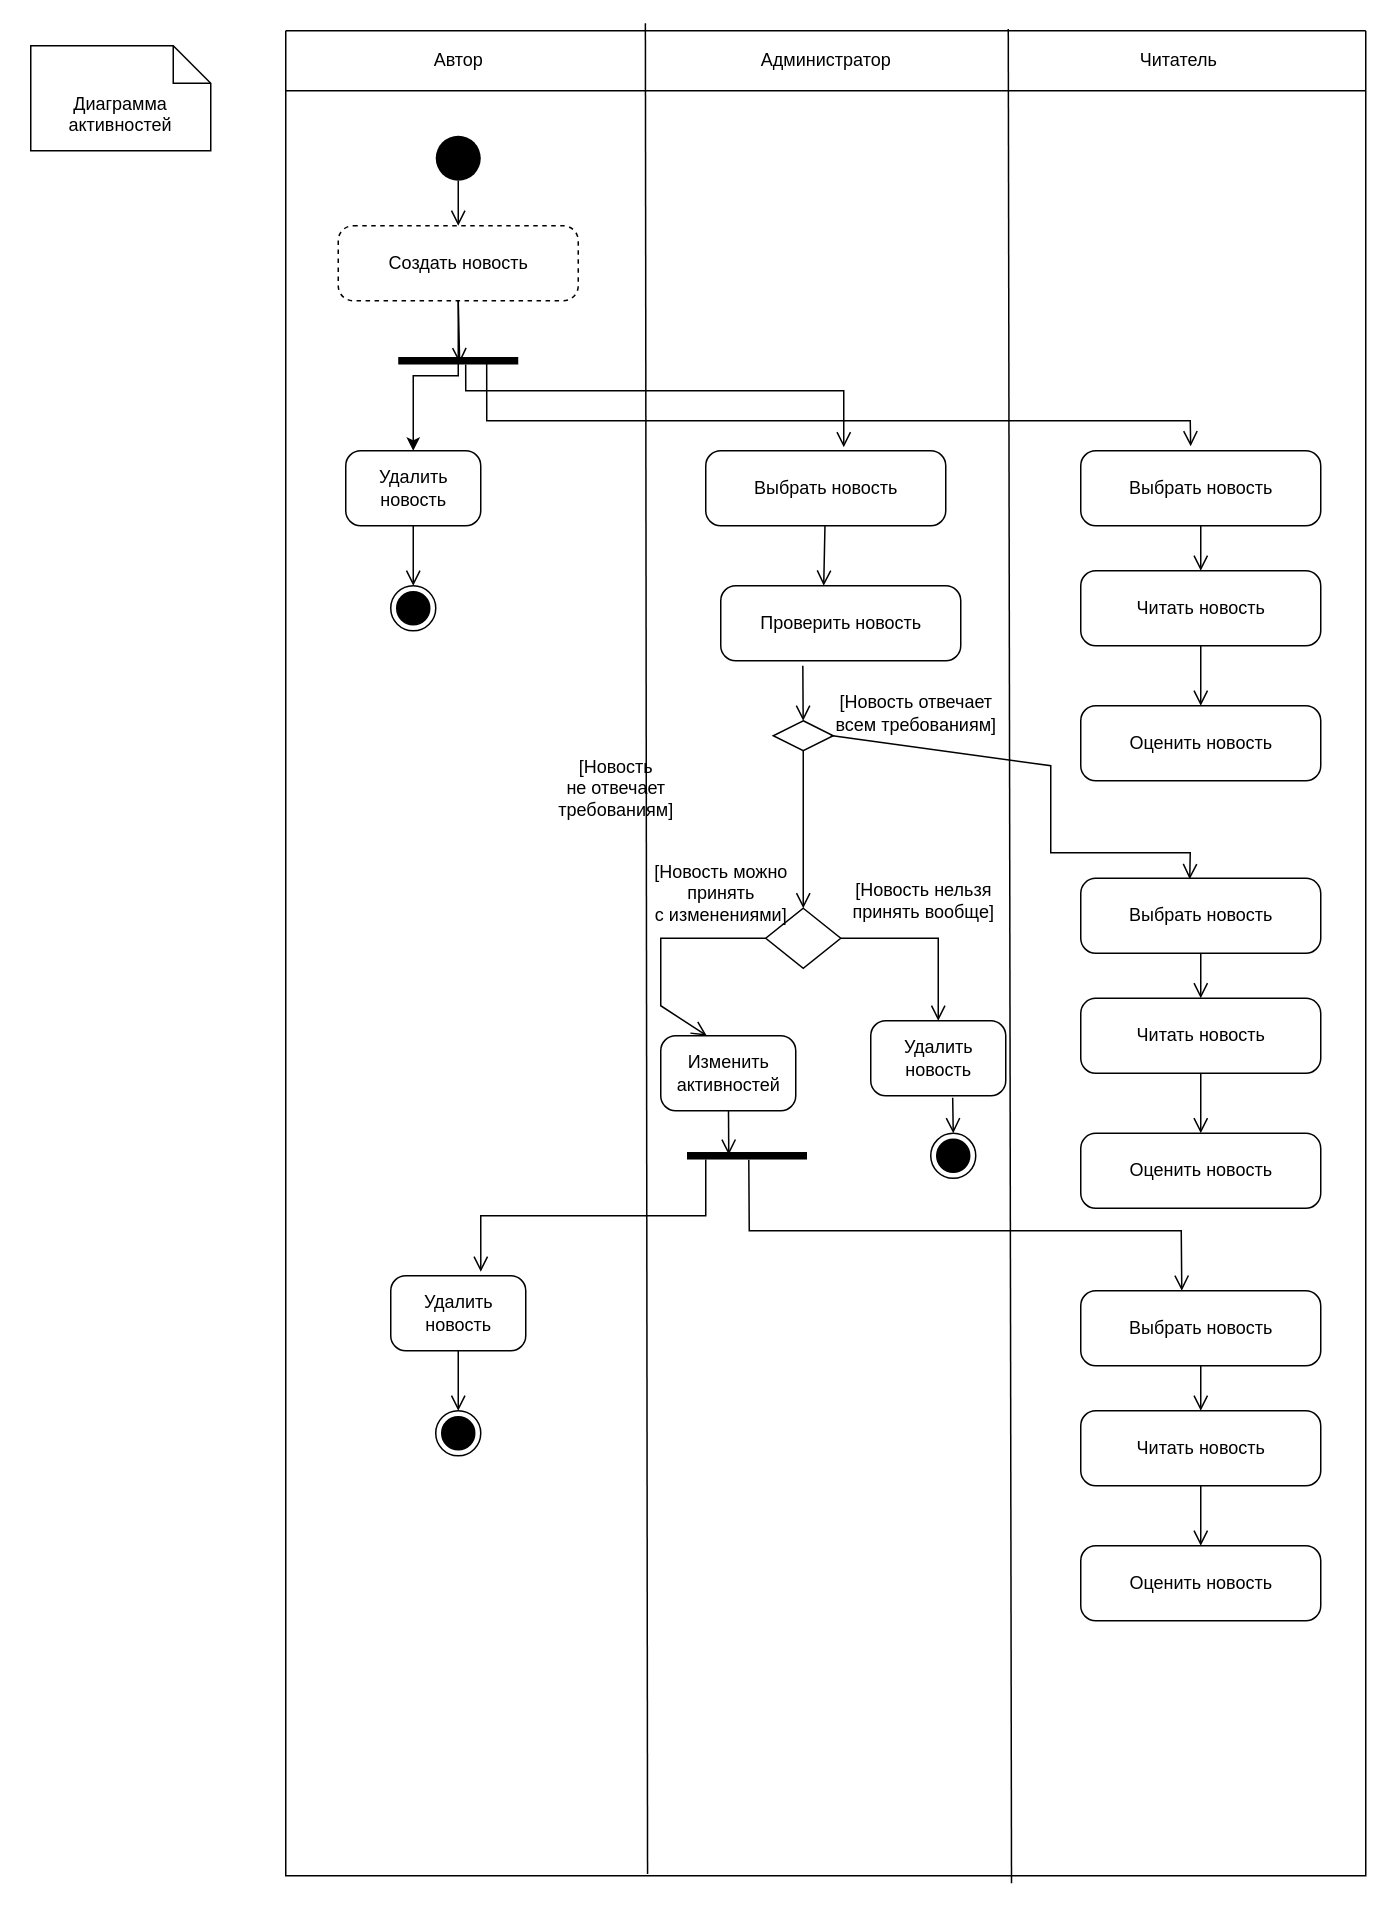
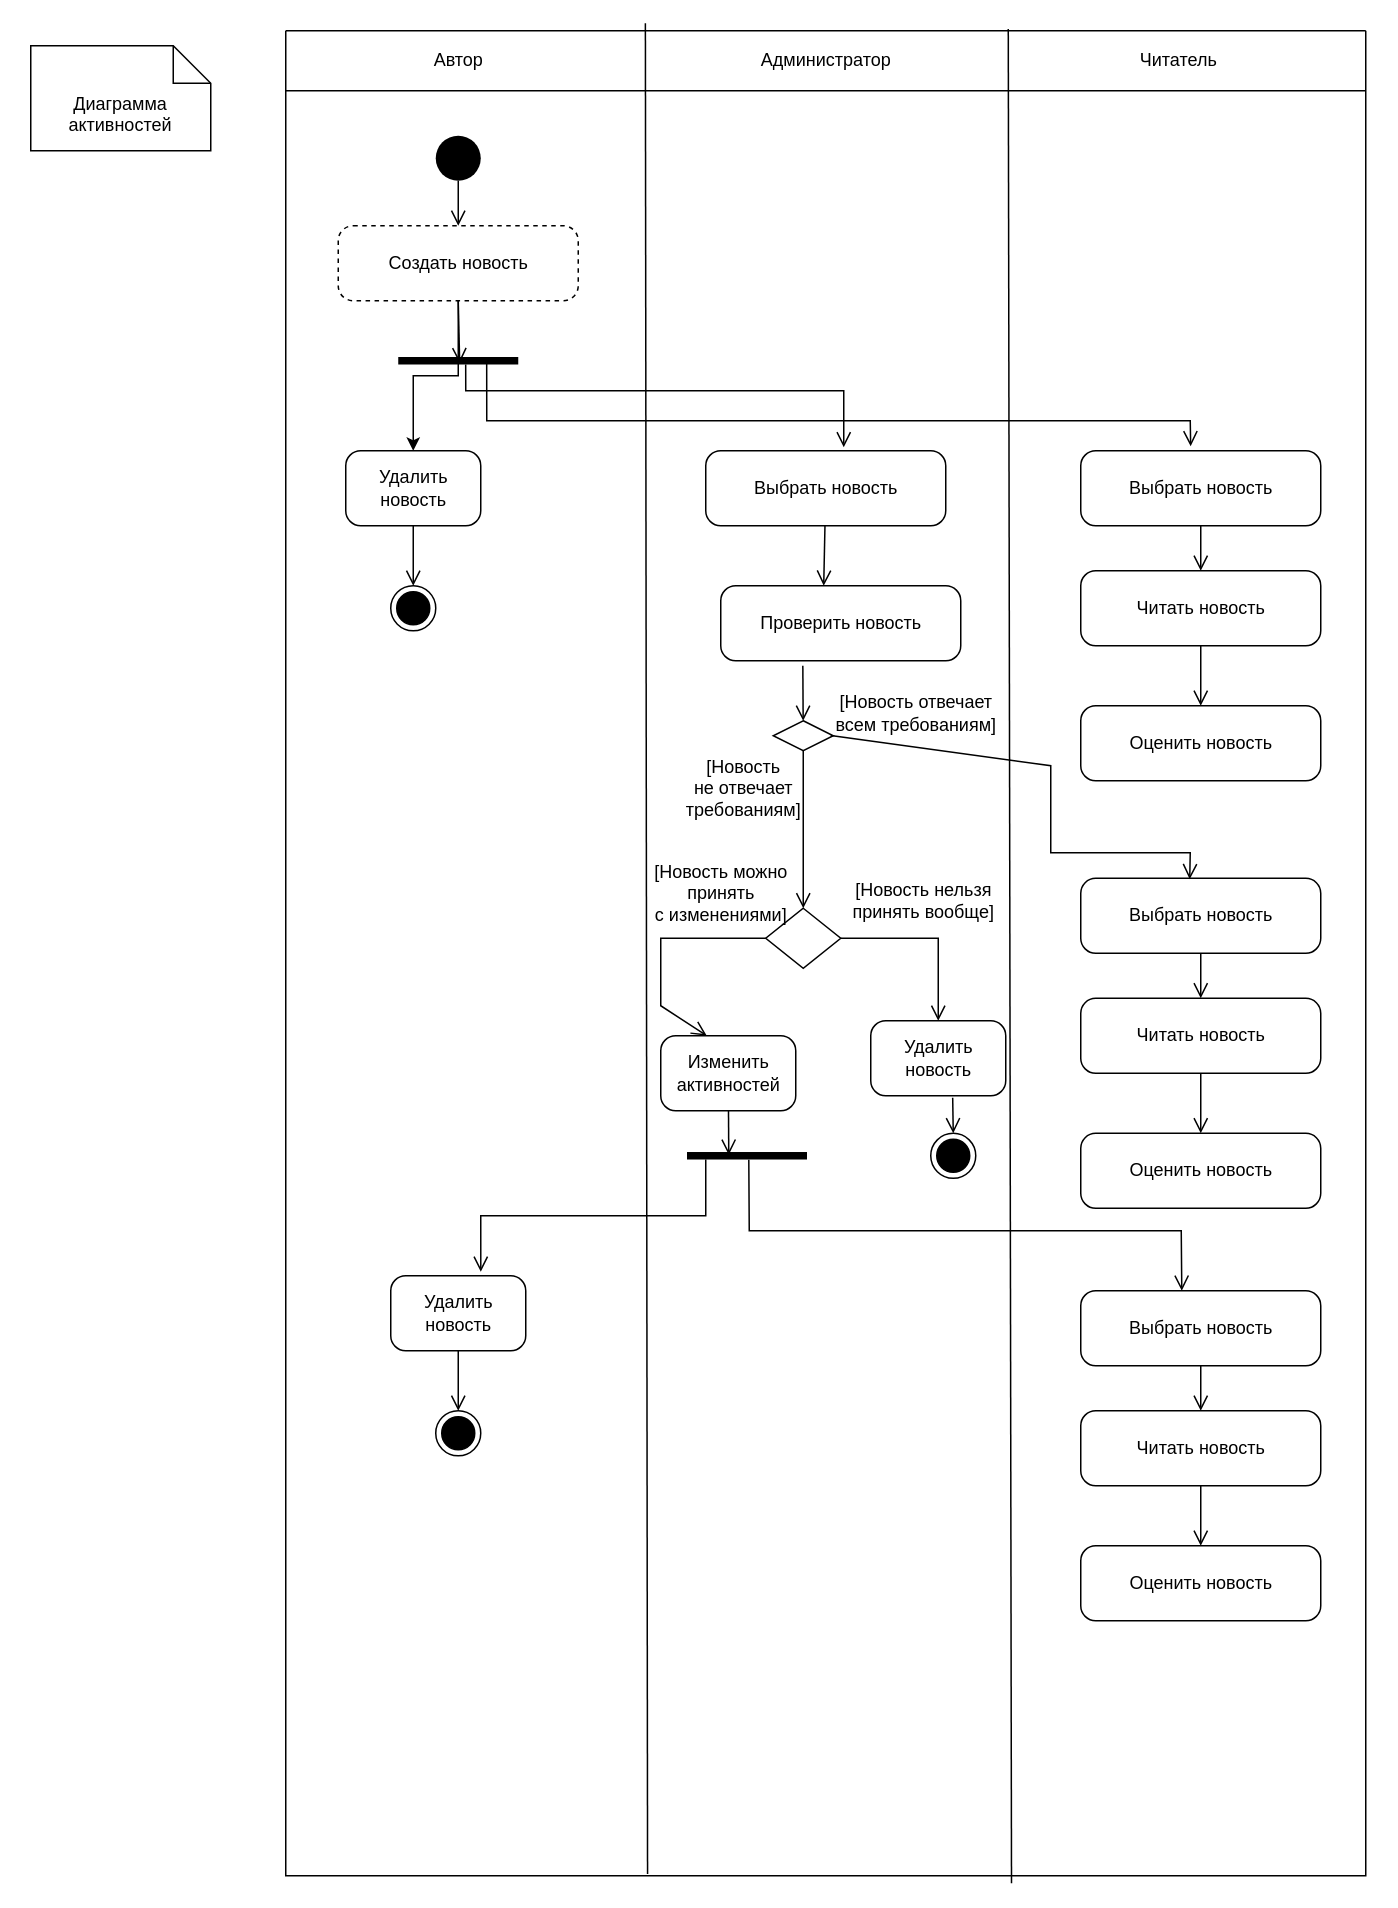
(616, 788) -> (743, 788)
